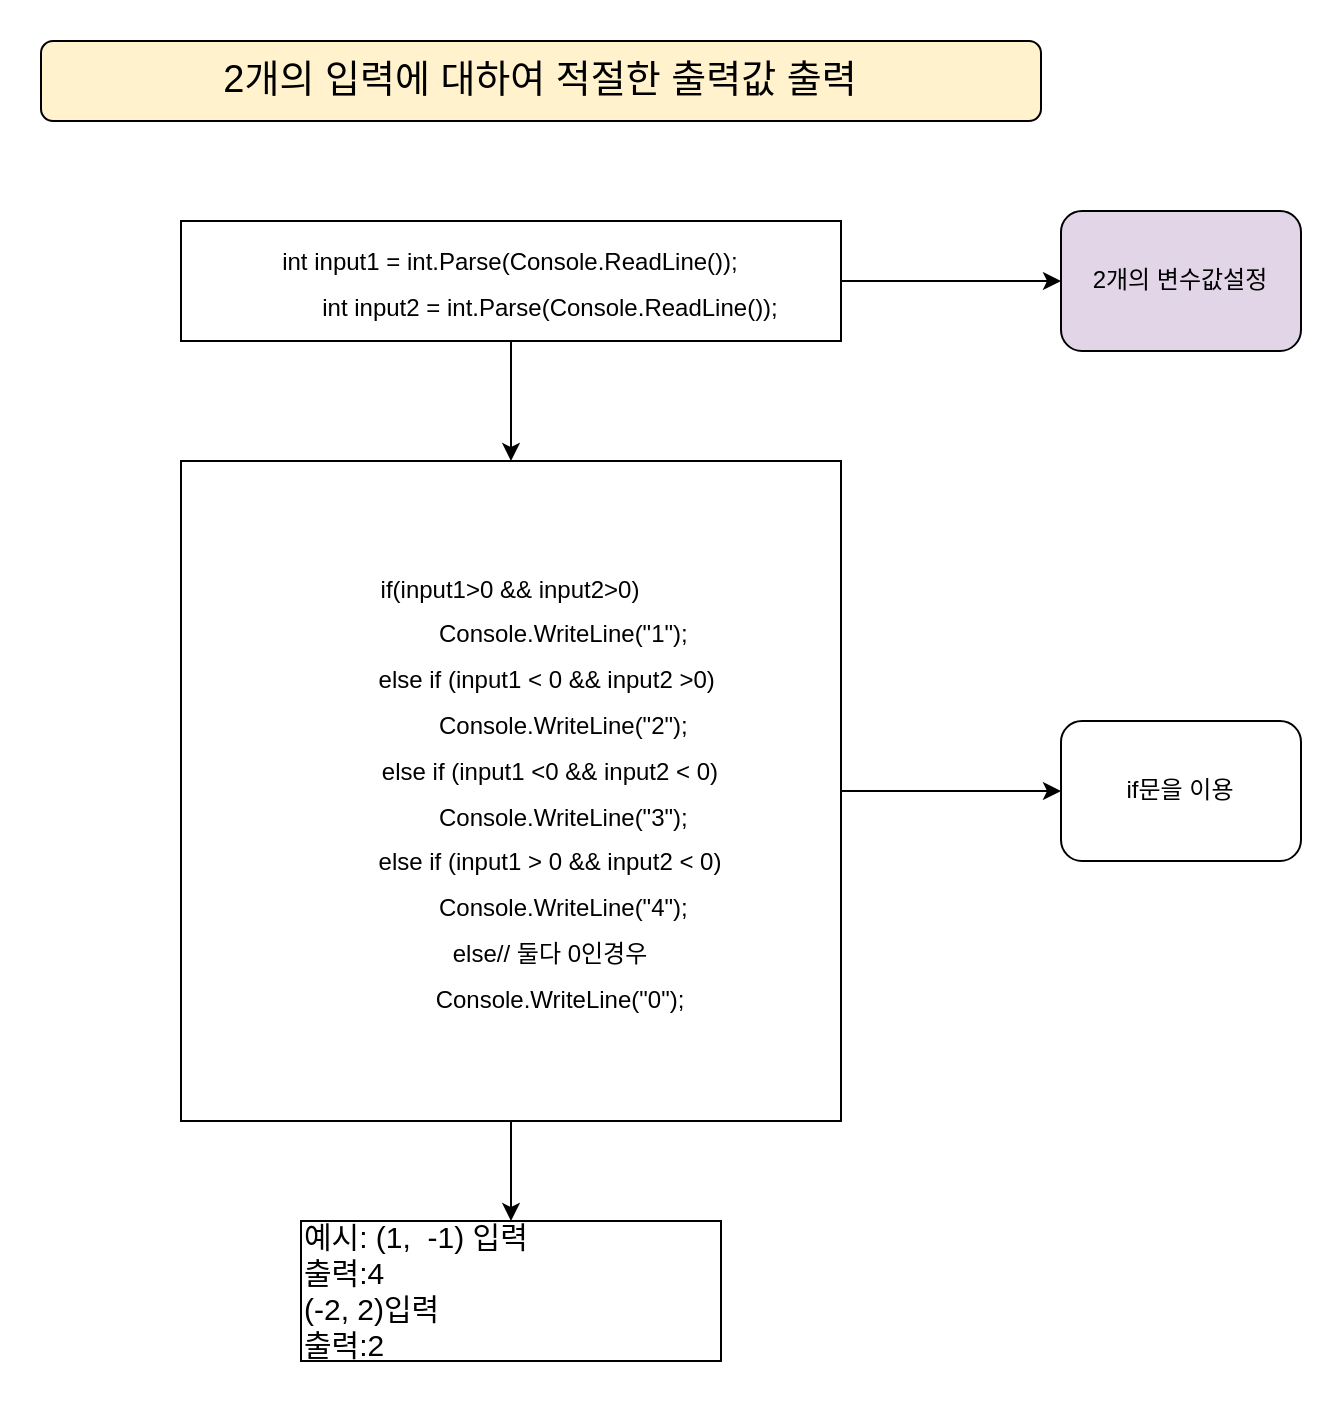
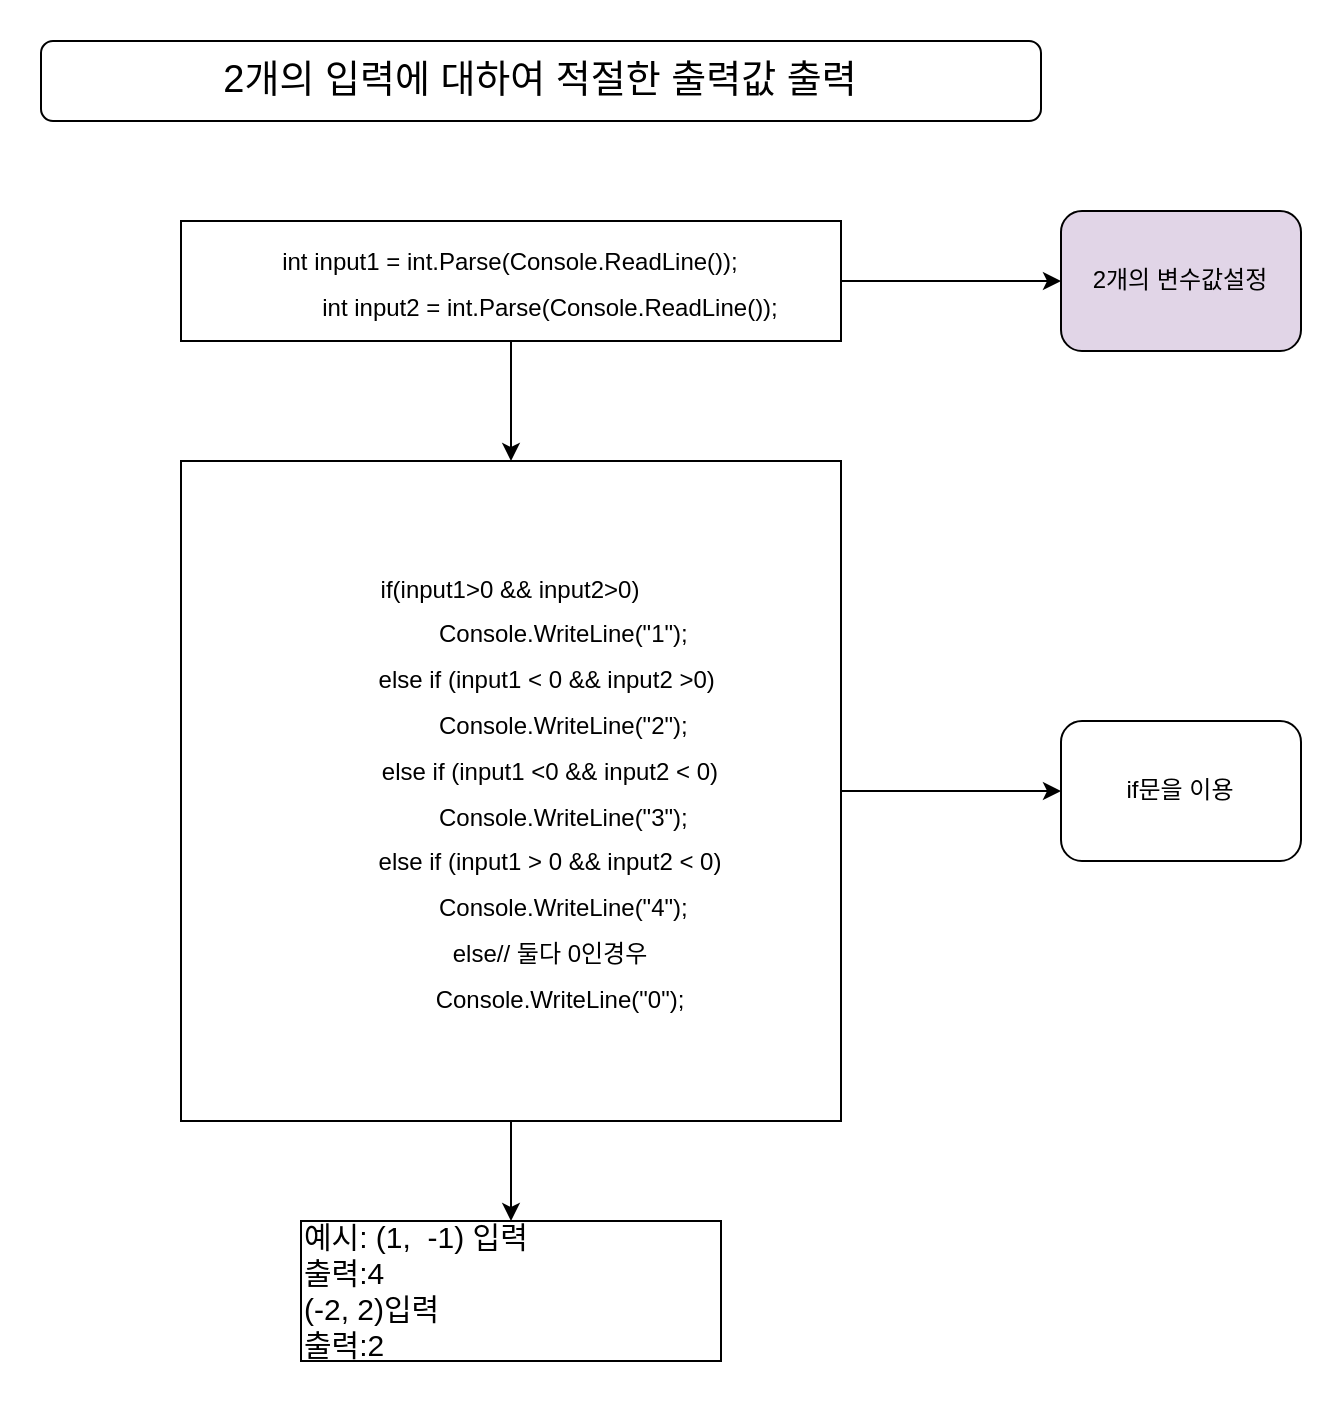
(541, 81) -> (541, 81)
